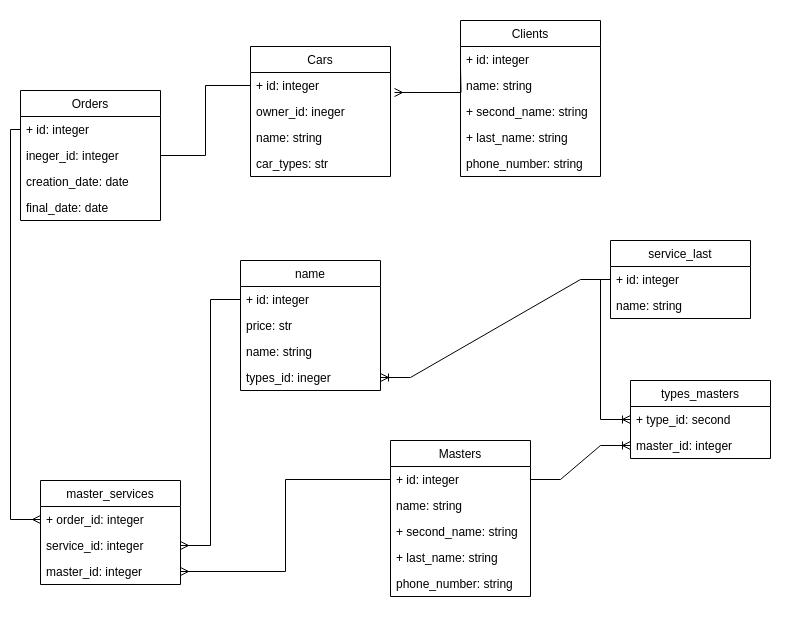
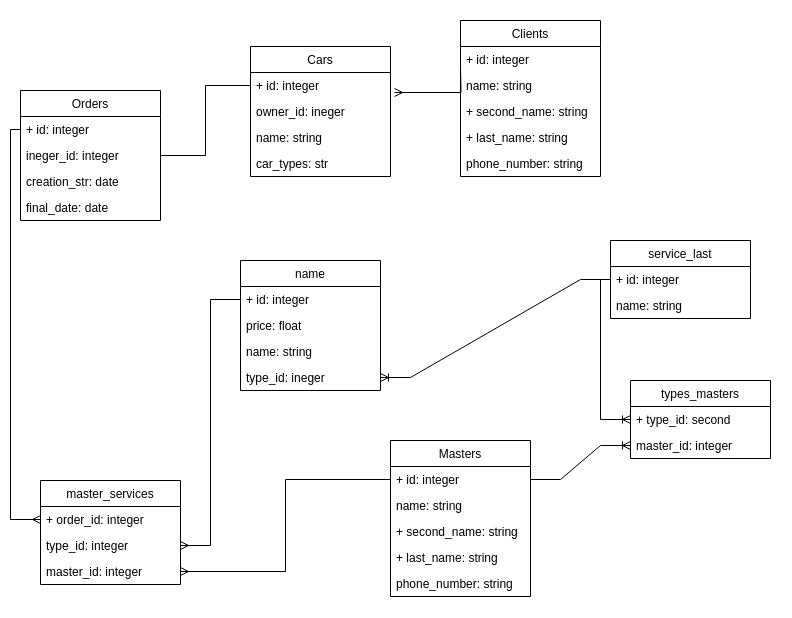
(85, 182) -> (82, 182)
(275, 326) -> (280, 326)
(294, 378) -> (290, 378)
(102, 546) -> (94, 546)
